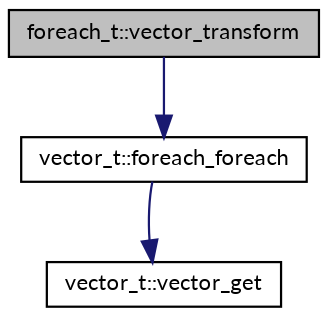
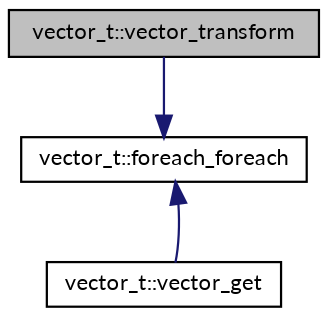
(164, 33) -> (164, 33)
(149, 211) -> (179, 233)
